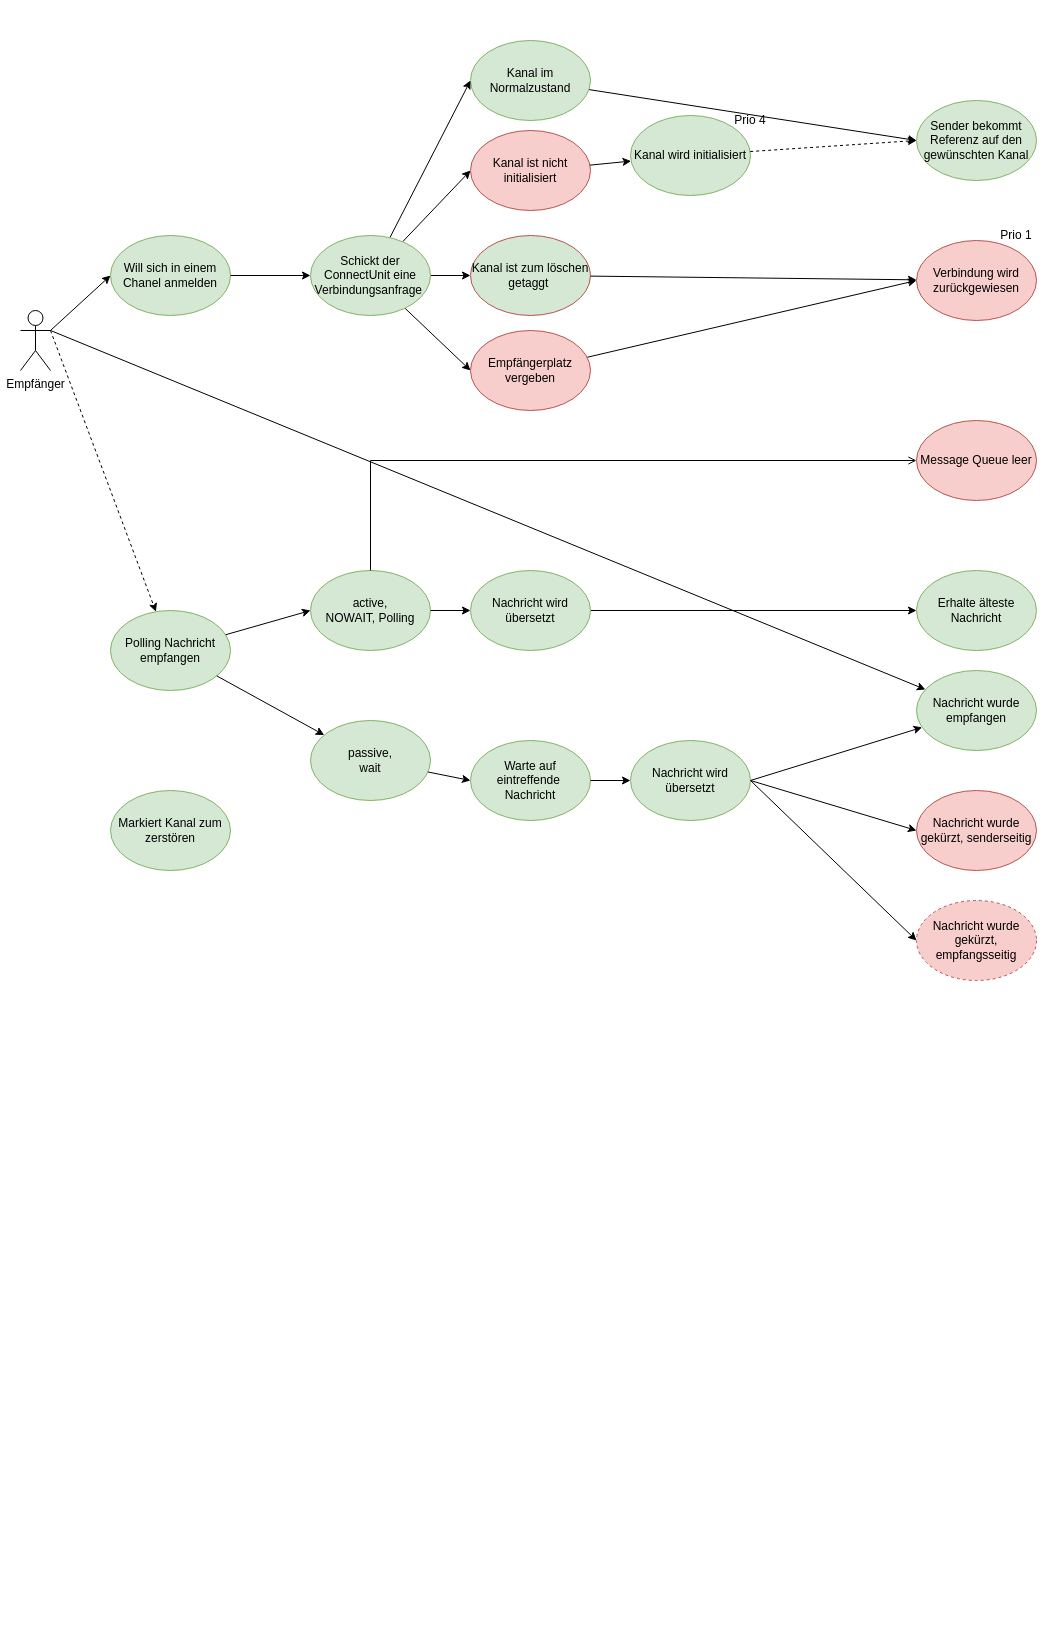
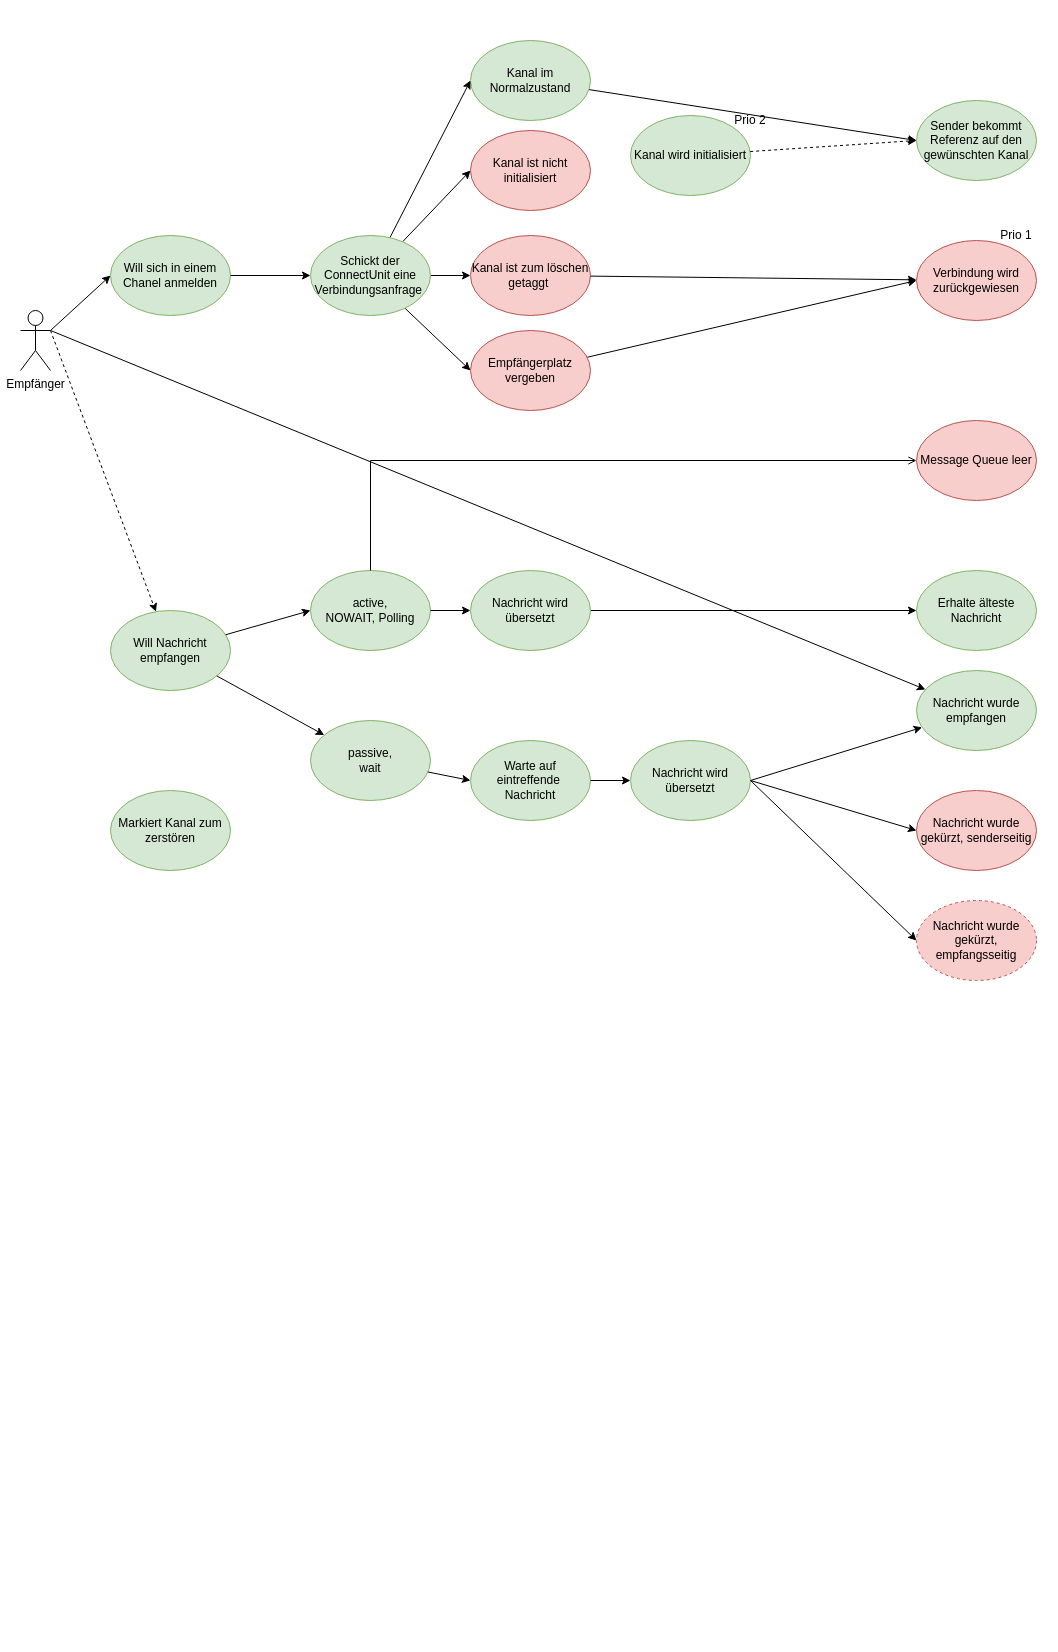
(751, 121) -> (751, 121)
(607, 163) -> none
(531, 276) -> (531, 276)
(171, 651) -> (171, 651)
